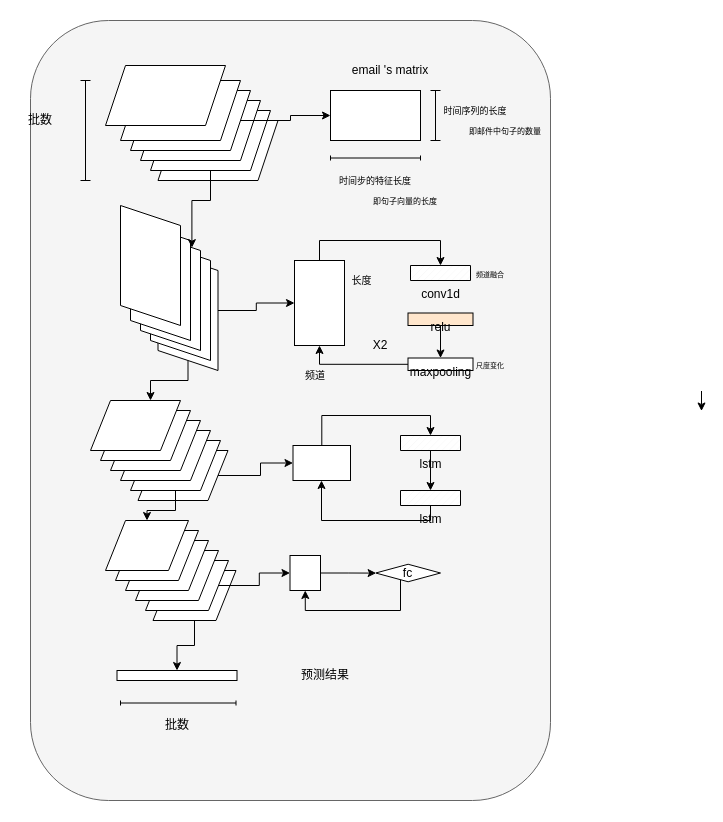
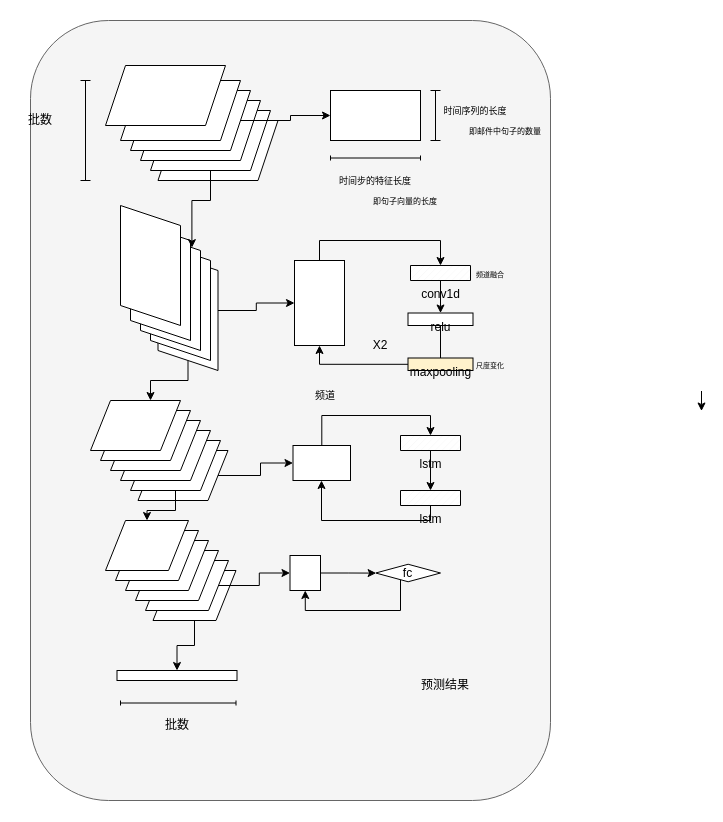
(391, 71) -> none
(362, 281) -> none
none -> (441, 301)
(441, 319) -> (441, 319)
(441, 350) -> (441, 352)
(441, 364) -> (441, 364)
(316, 376) -> (326, 396)
(326, 676) -> (446, 686)
